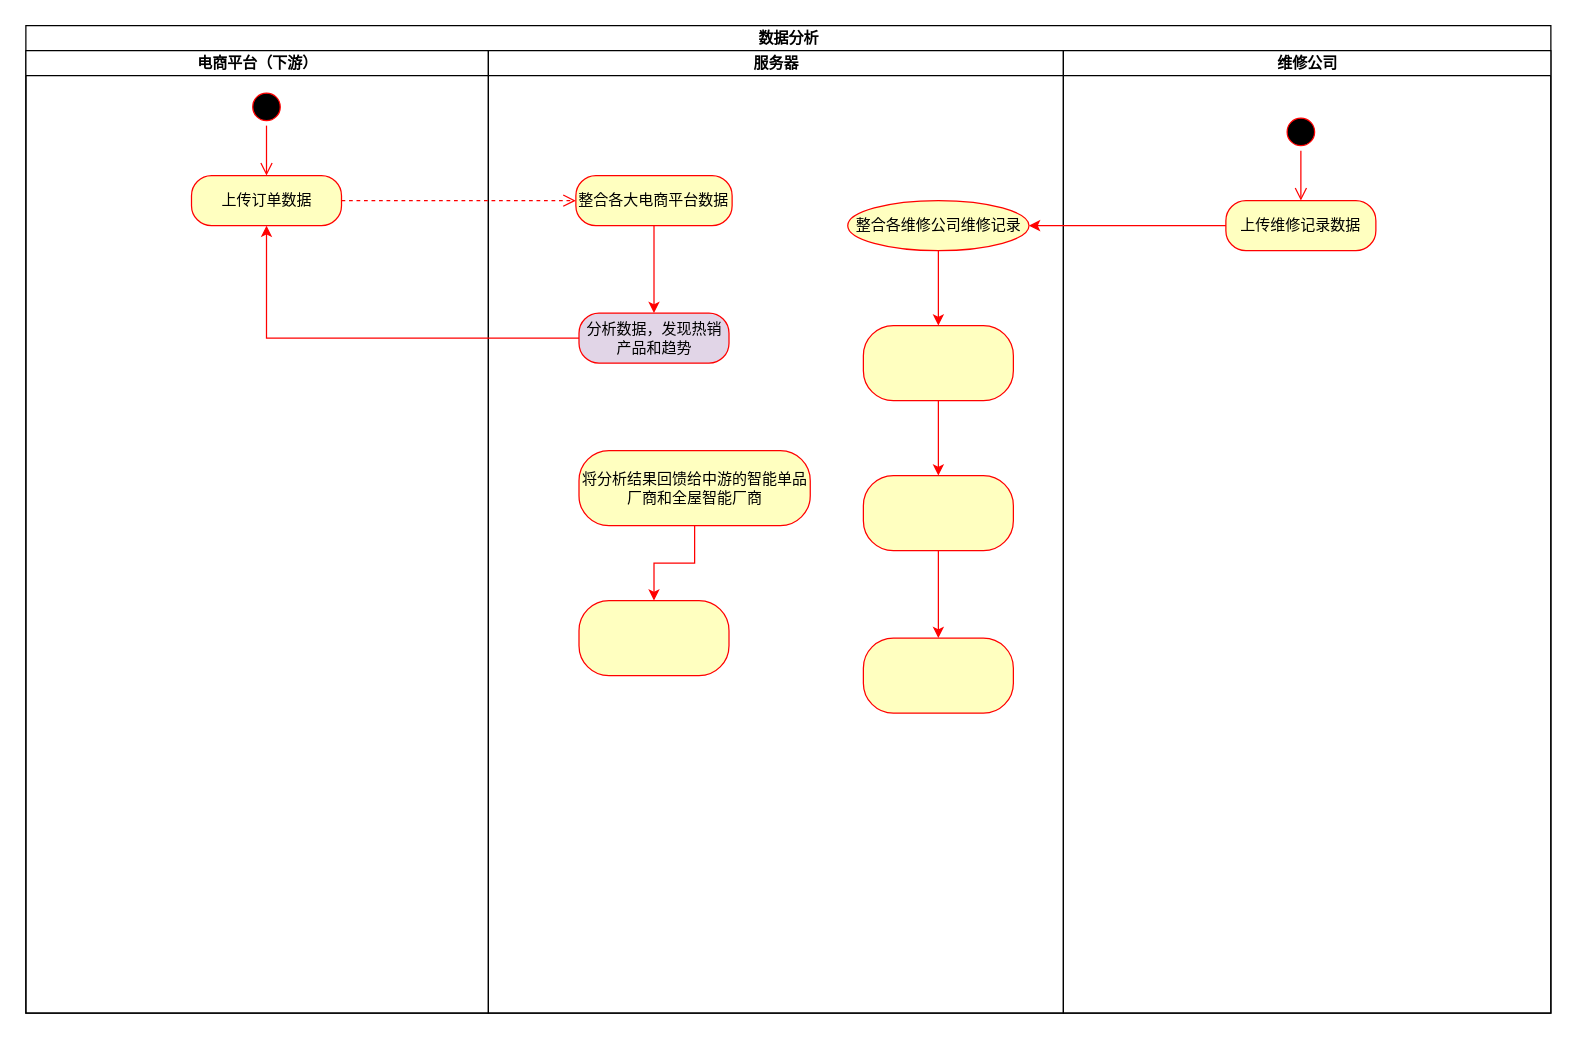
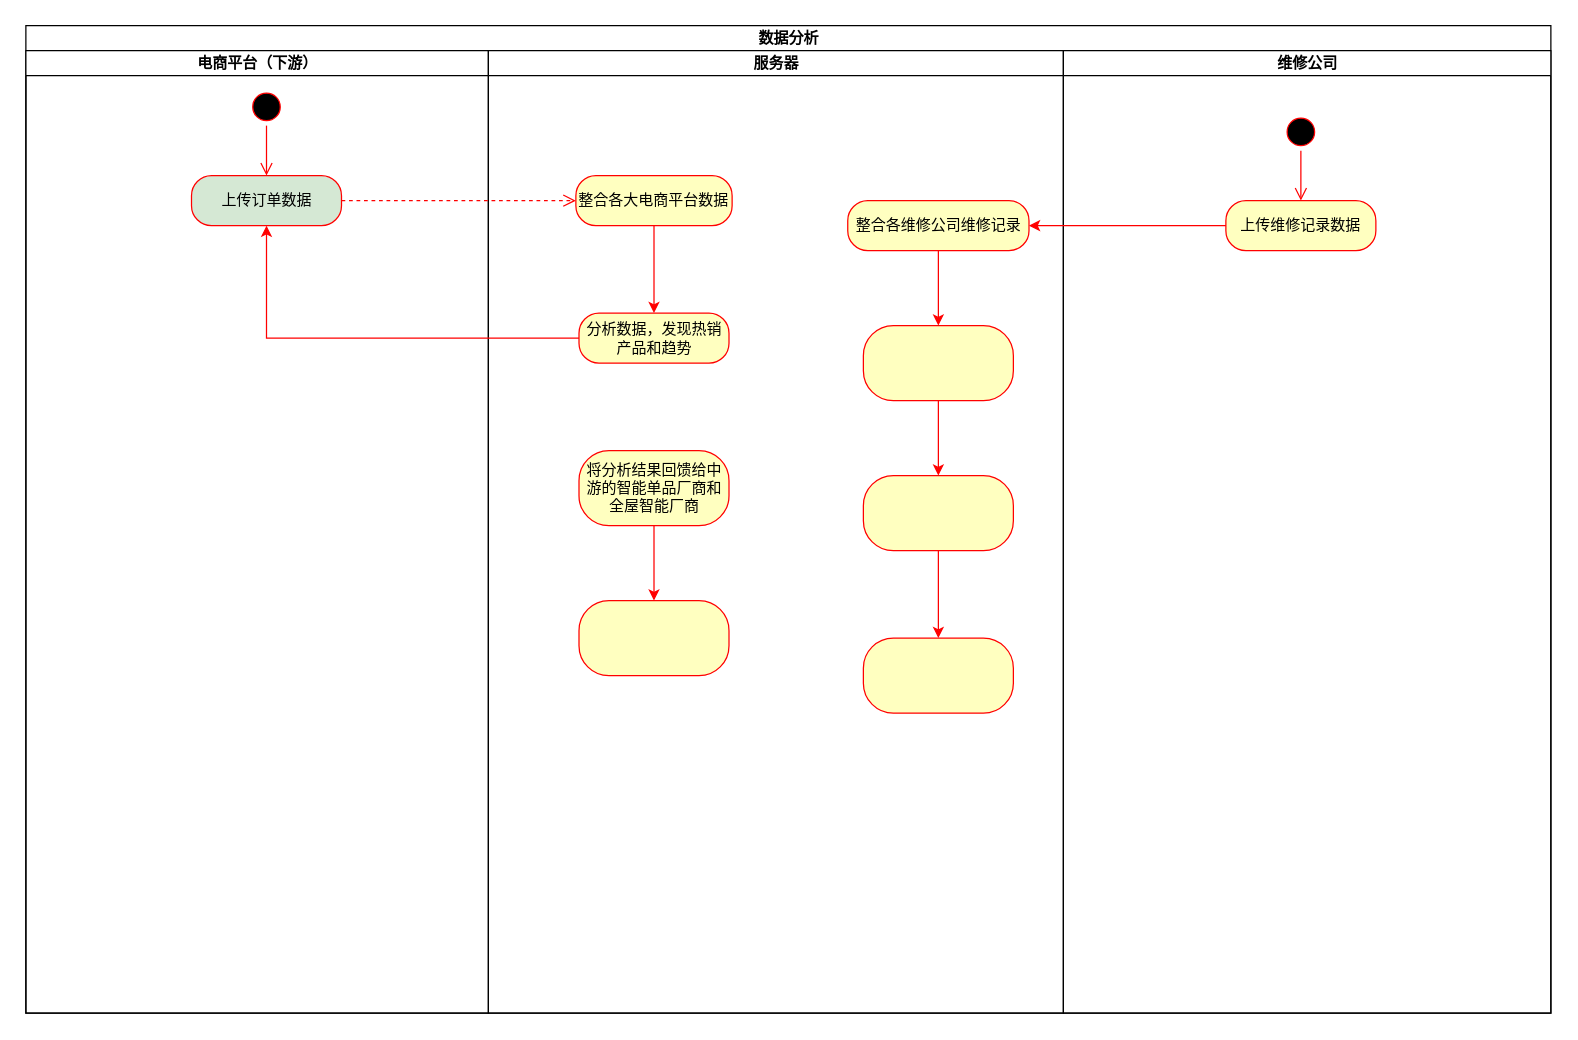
(266, 201) -> (266, 201)
(938, 226) -> (938, 226)
(654, 338) -> (654, 338)
(694, 488) -> (654, 488)
